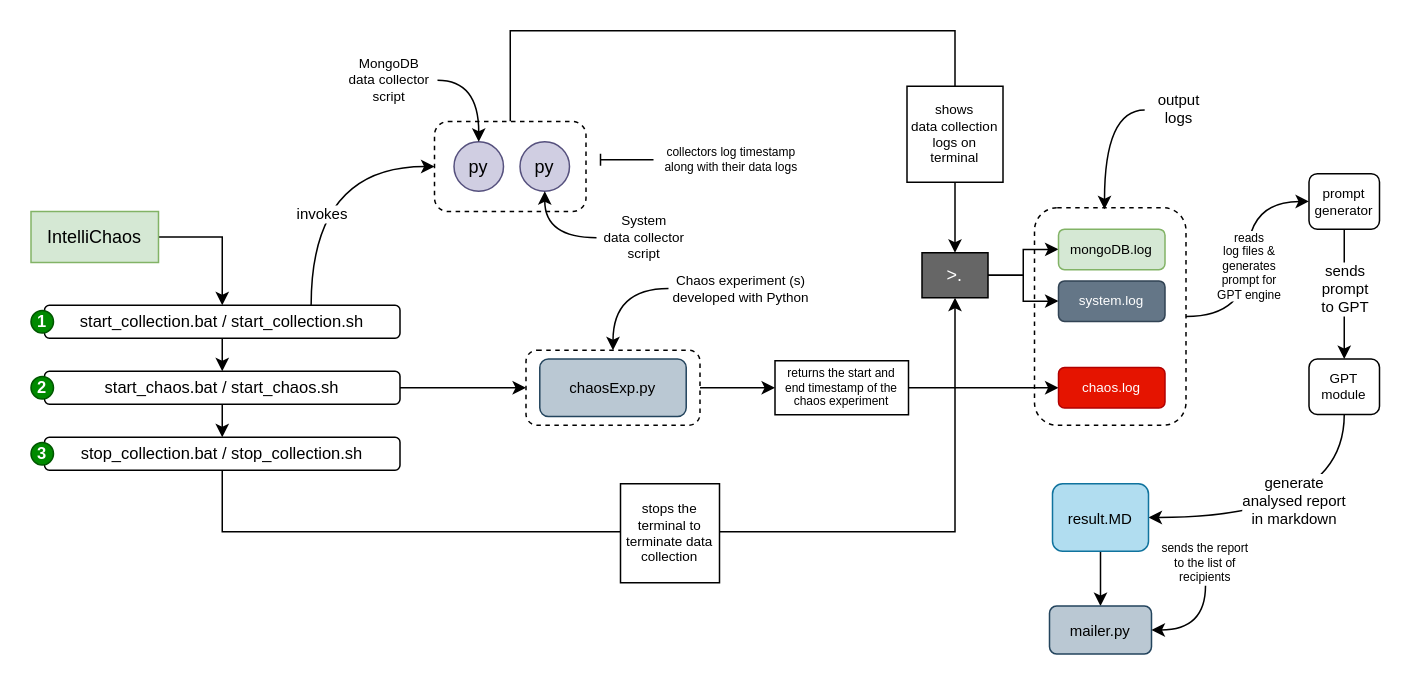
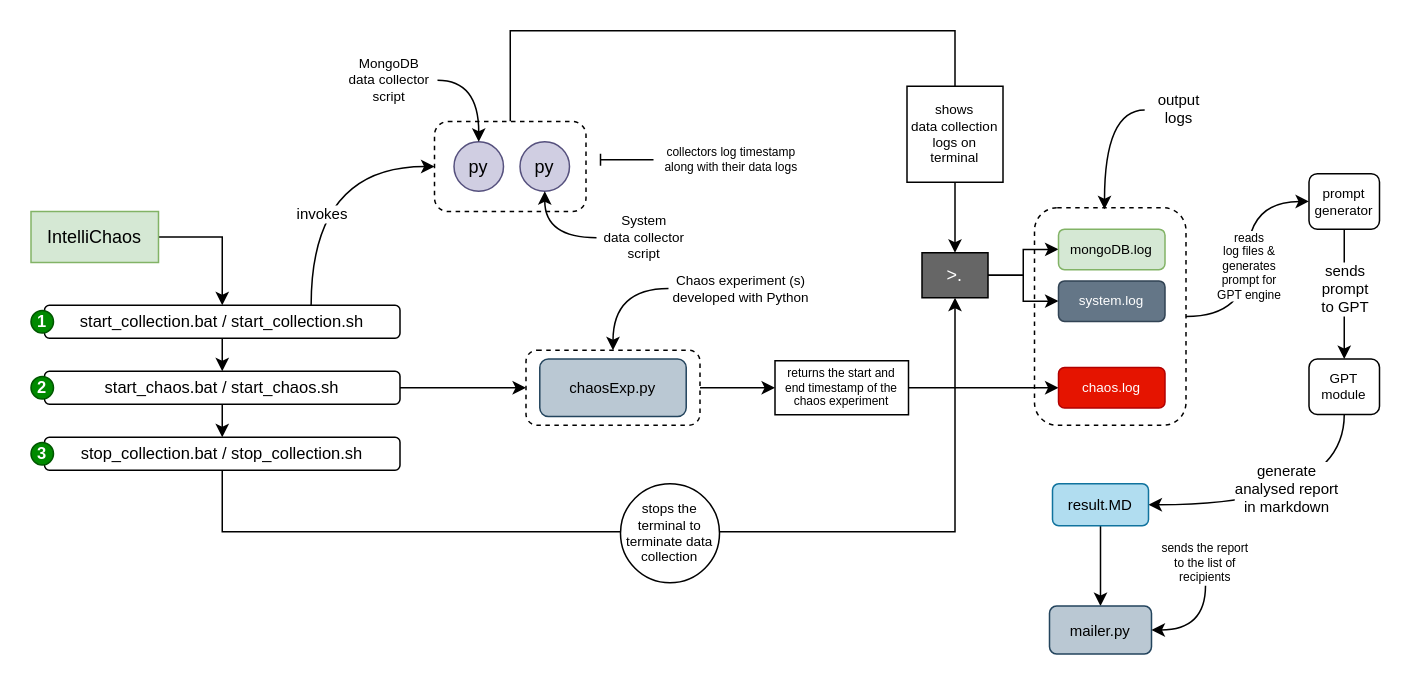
(1100, 518) -> (1100, 505)
(670, 533) -> (670, 533)
